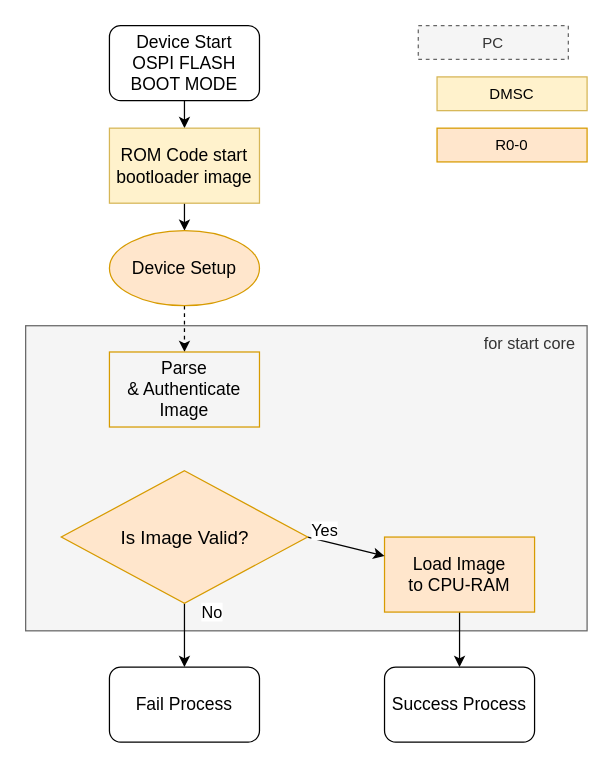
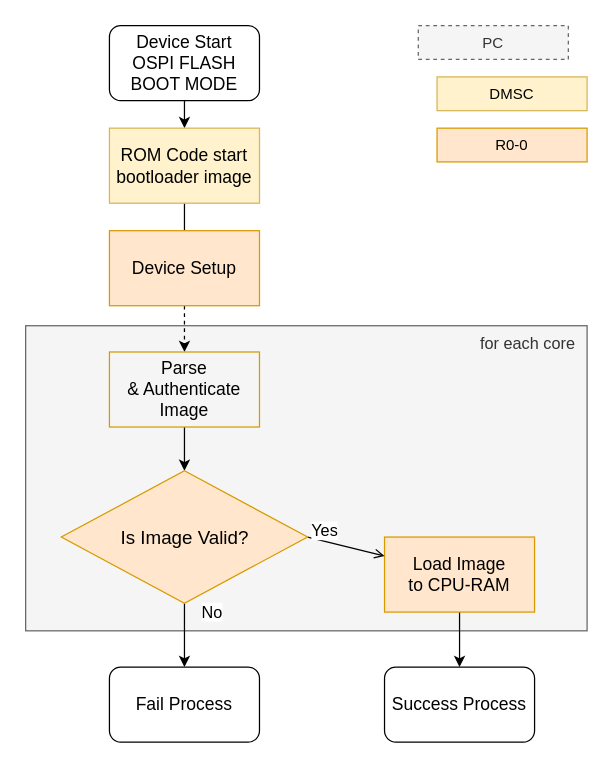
(184, 221) -> (184, 225)
(184, 268) -> (184, 268)
(525, 344) -> (529, 344)
none -> (184, 444)
(375, 553) -> (377, 554)
